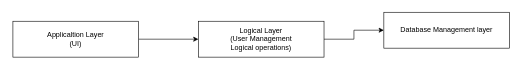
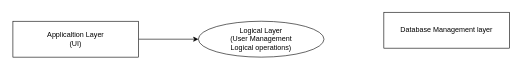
(354, 30) -> none
(261, 39) -> (261, 39)
